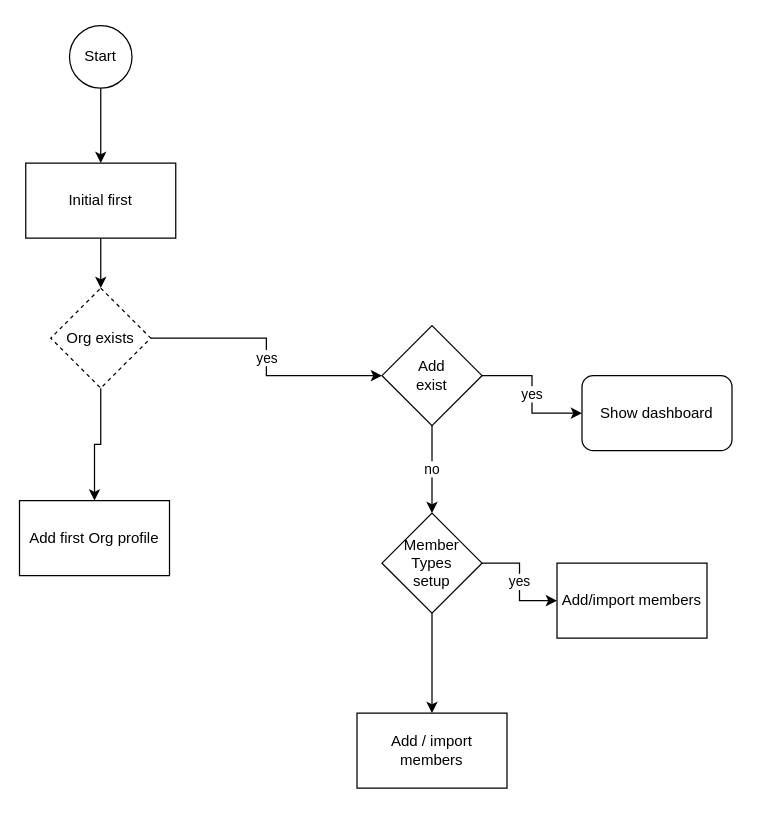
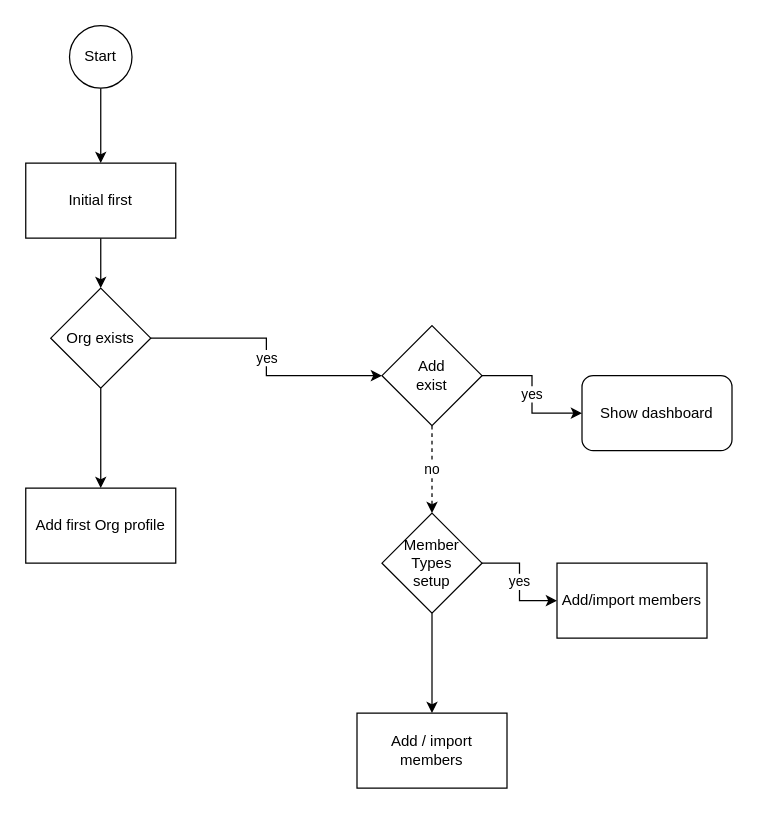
(101, 338) -> (101, 338)
(432, 445) -> (432, 445)
(94, 538) -> (101, 526)
